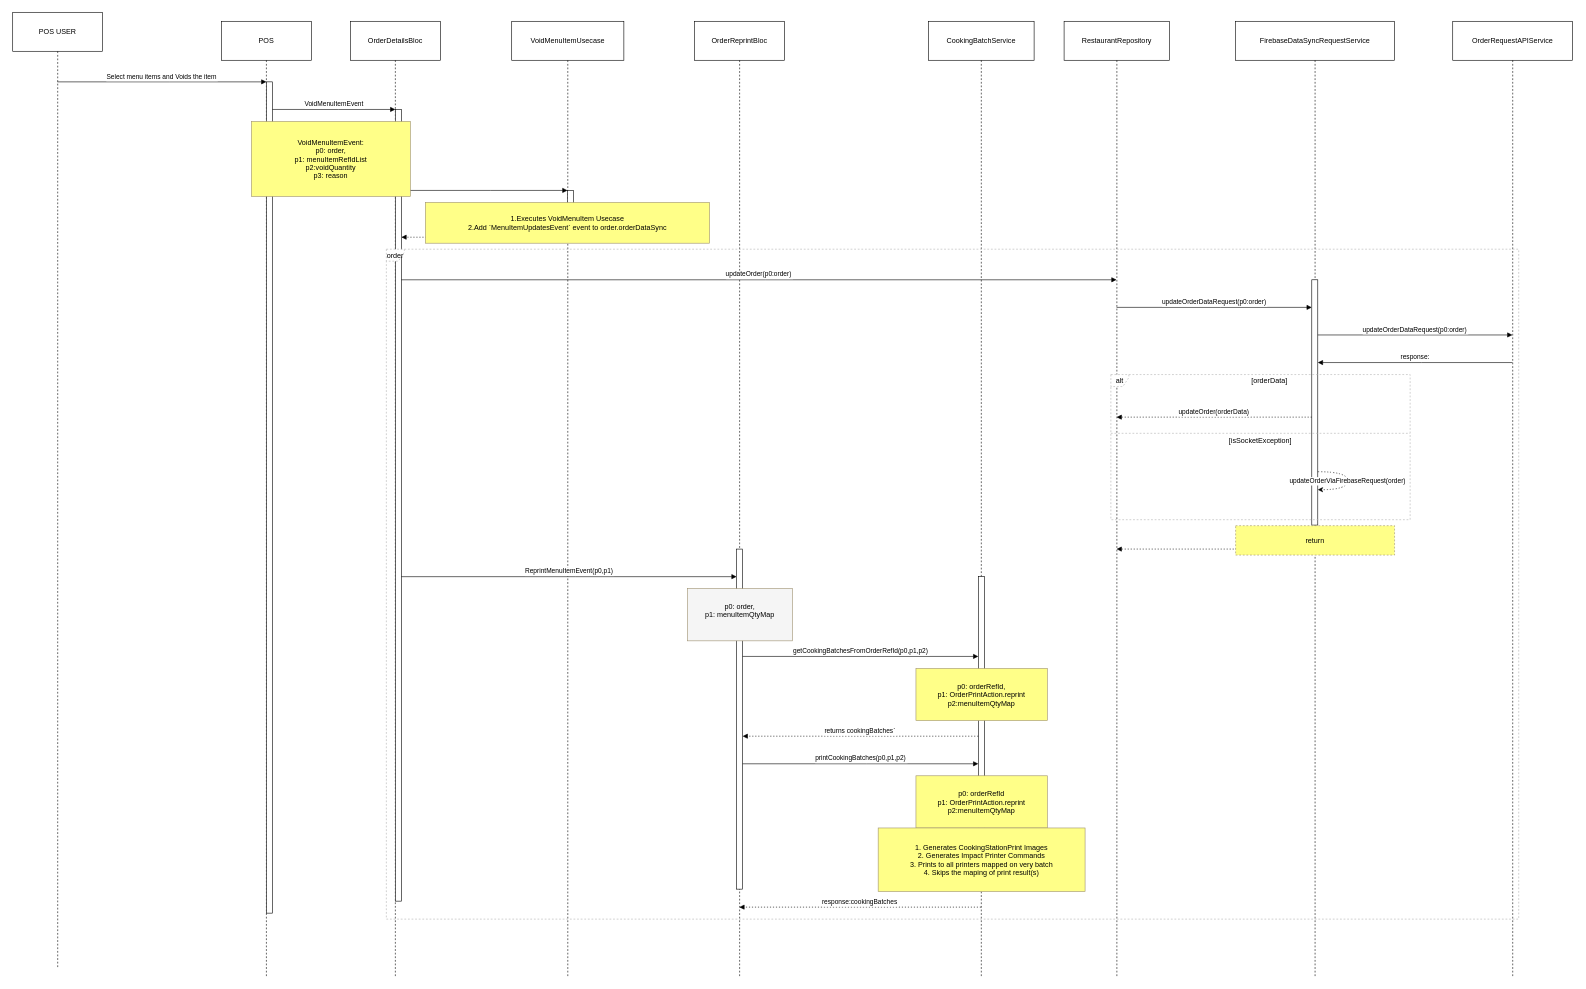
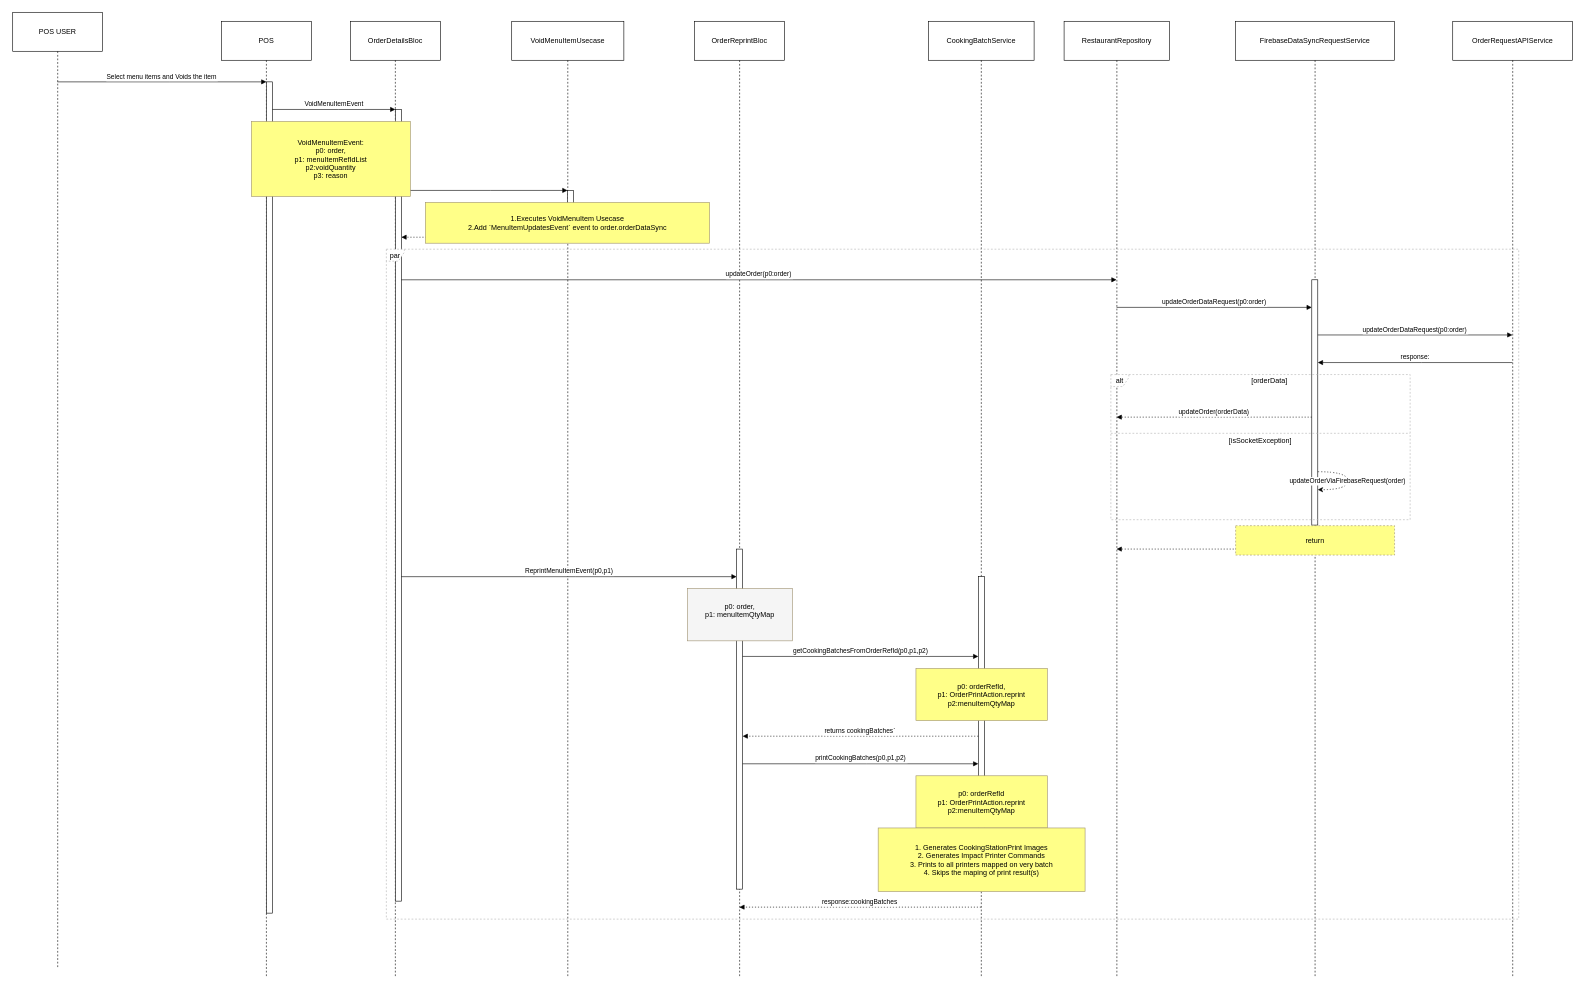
(395, 256) -> (395, 256)
